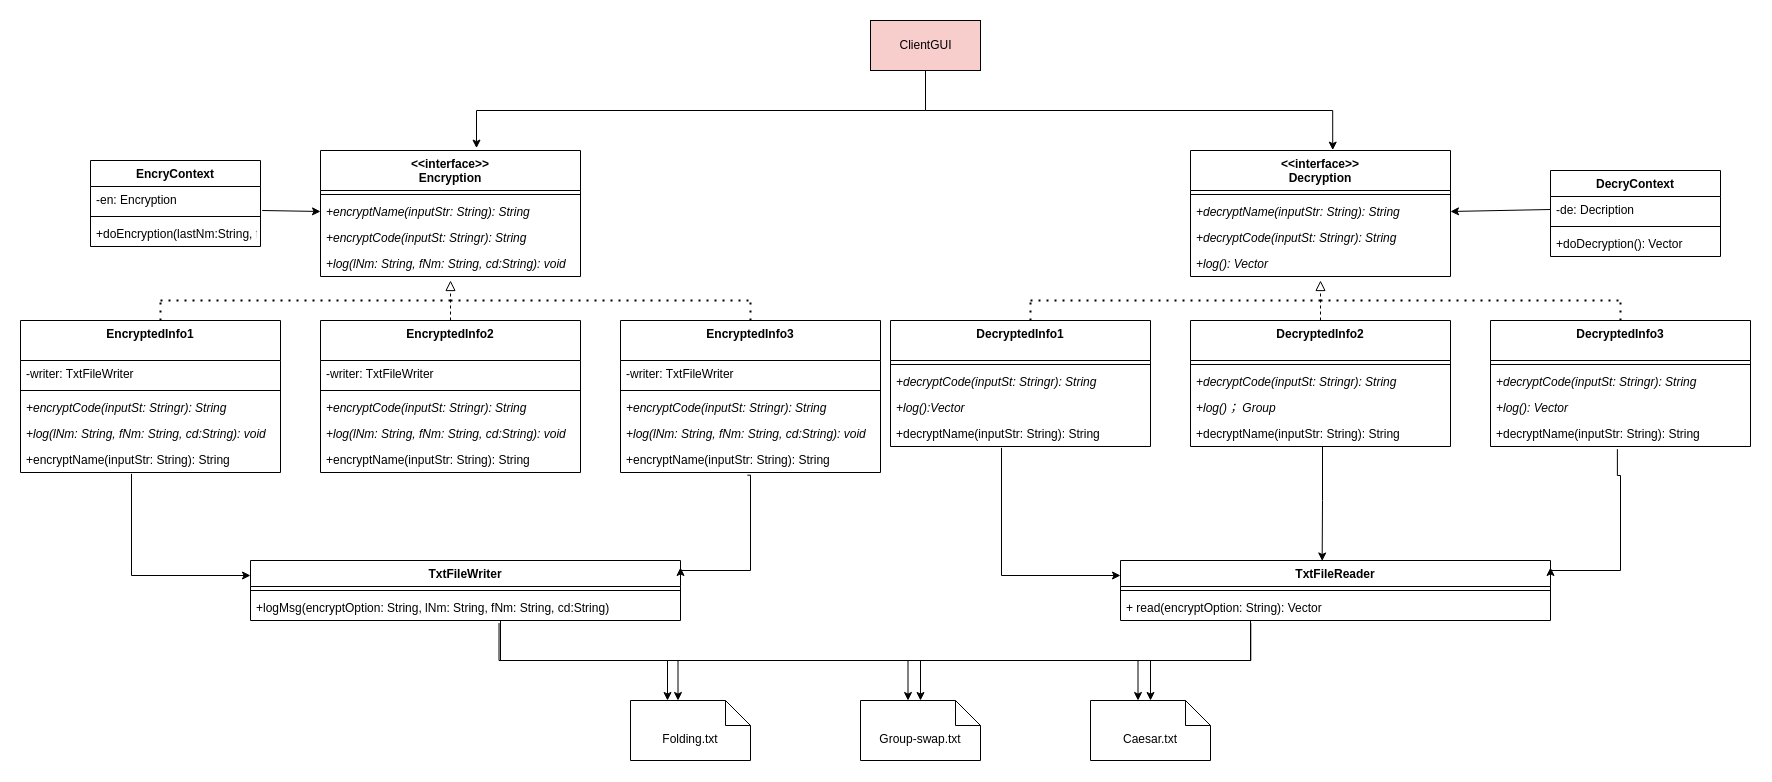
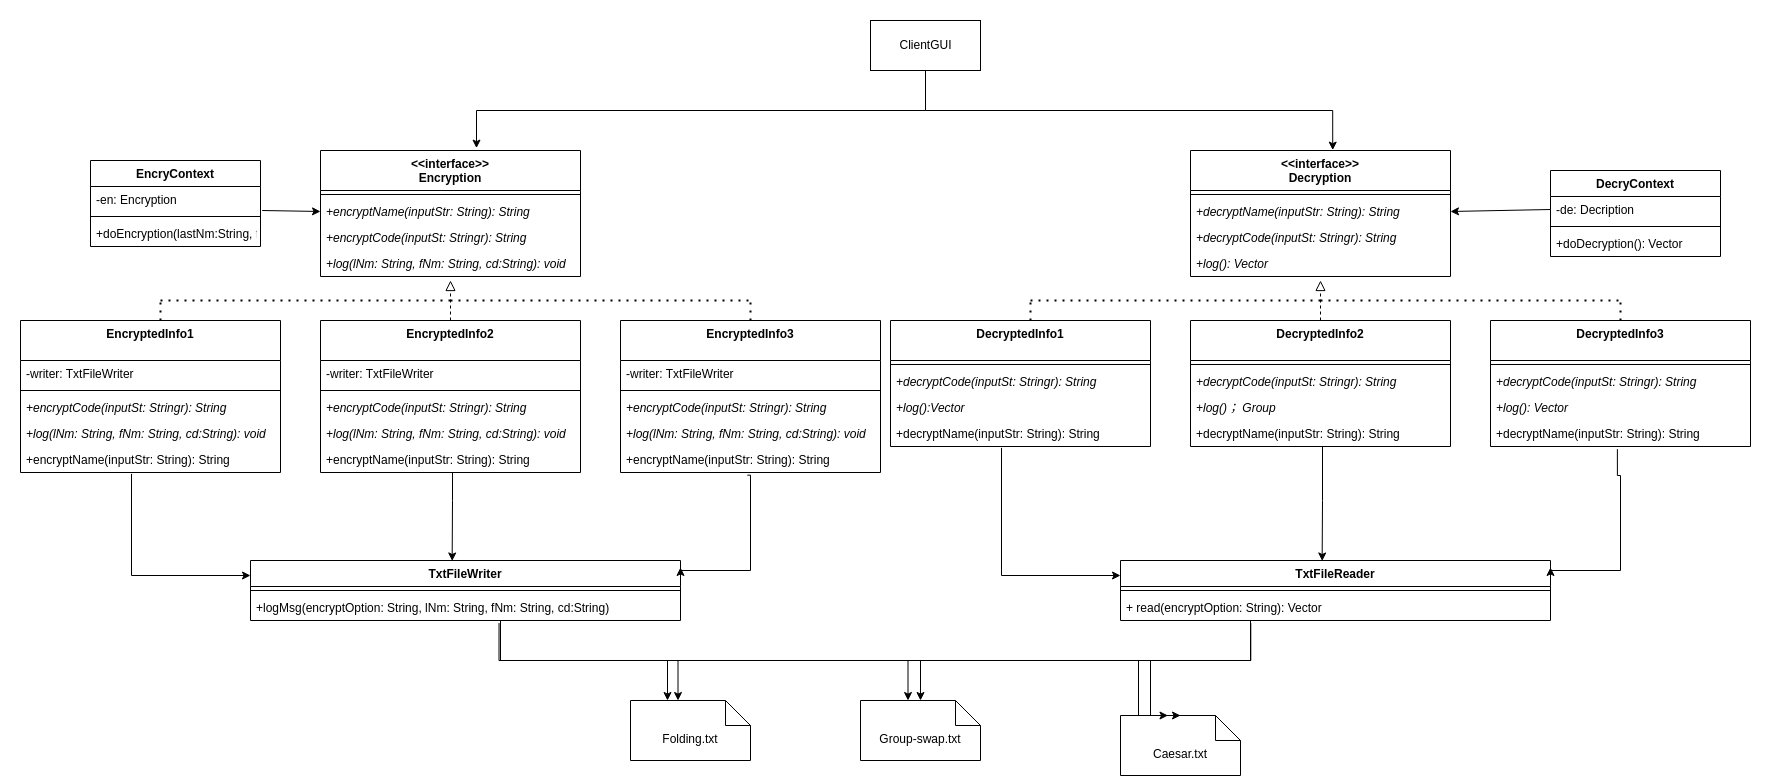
(926, 46) -> (926, 46)
none -> (452, 514)
(1151, 731) -> (1181, 746)
